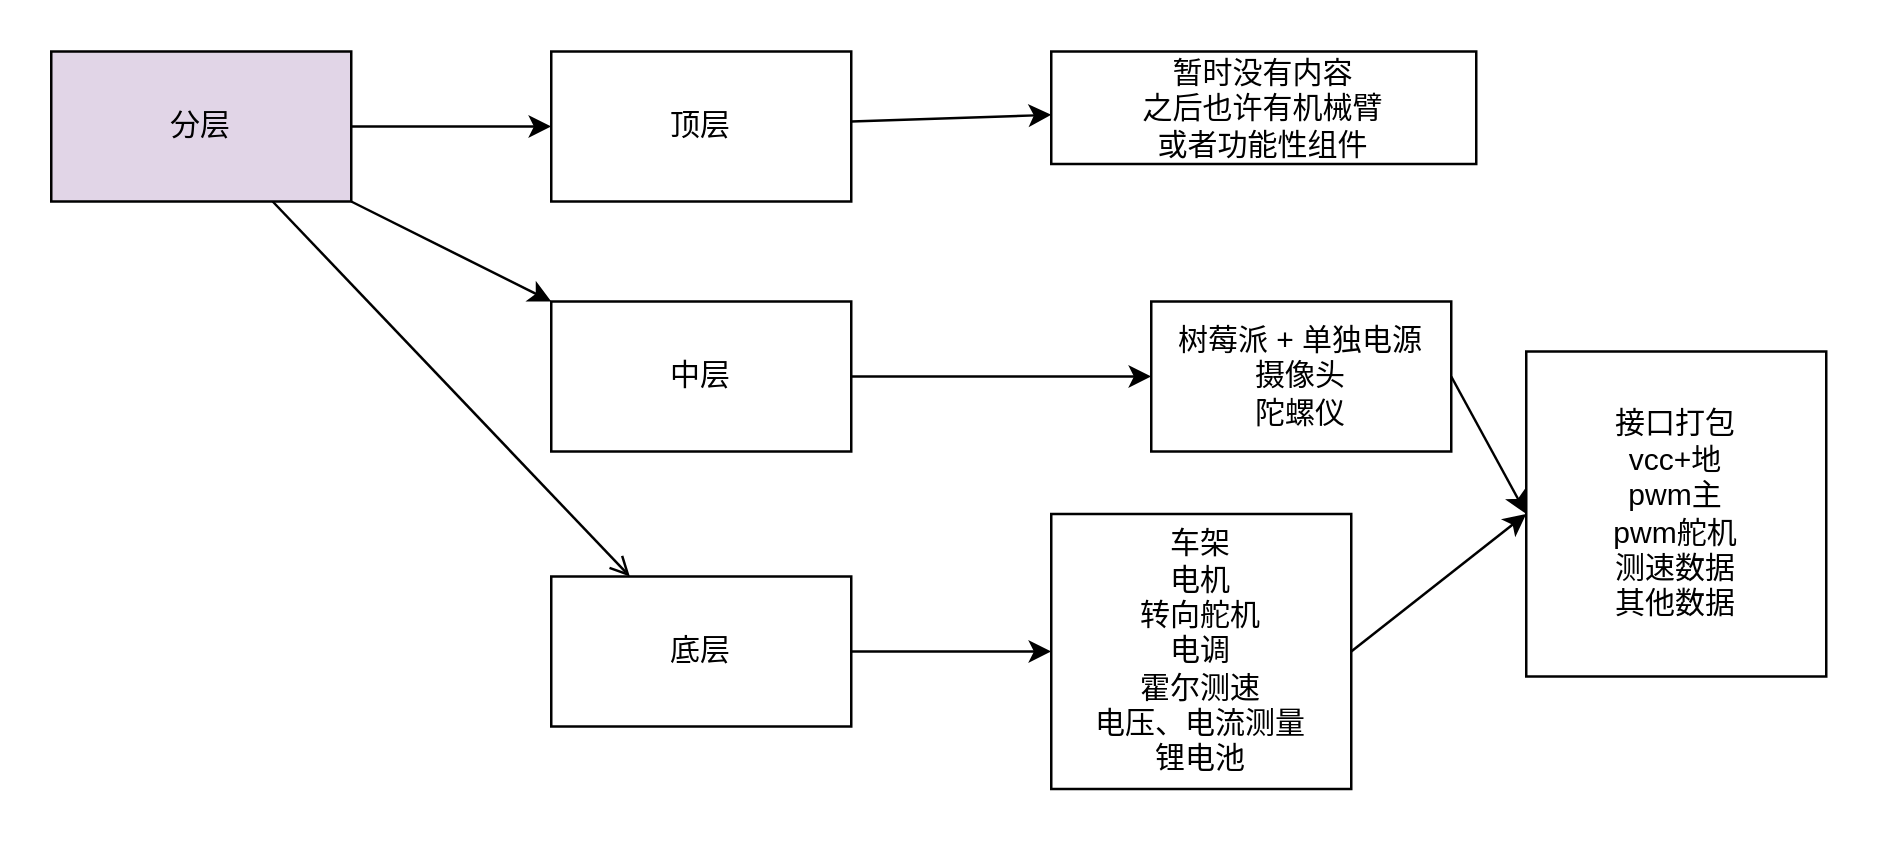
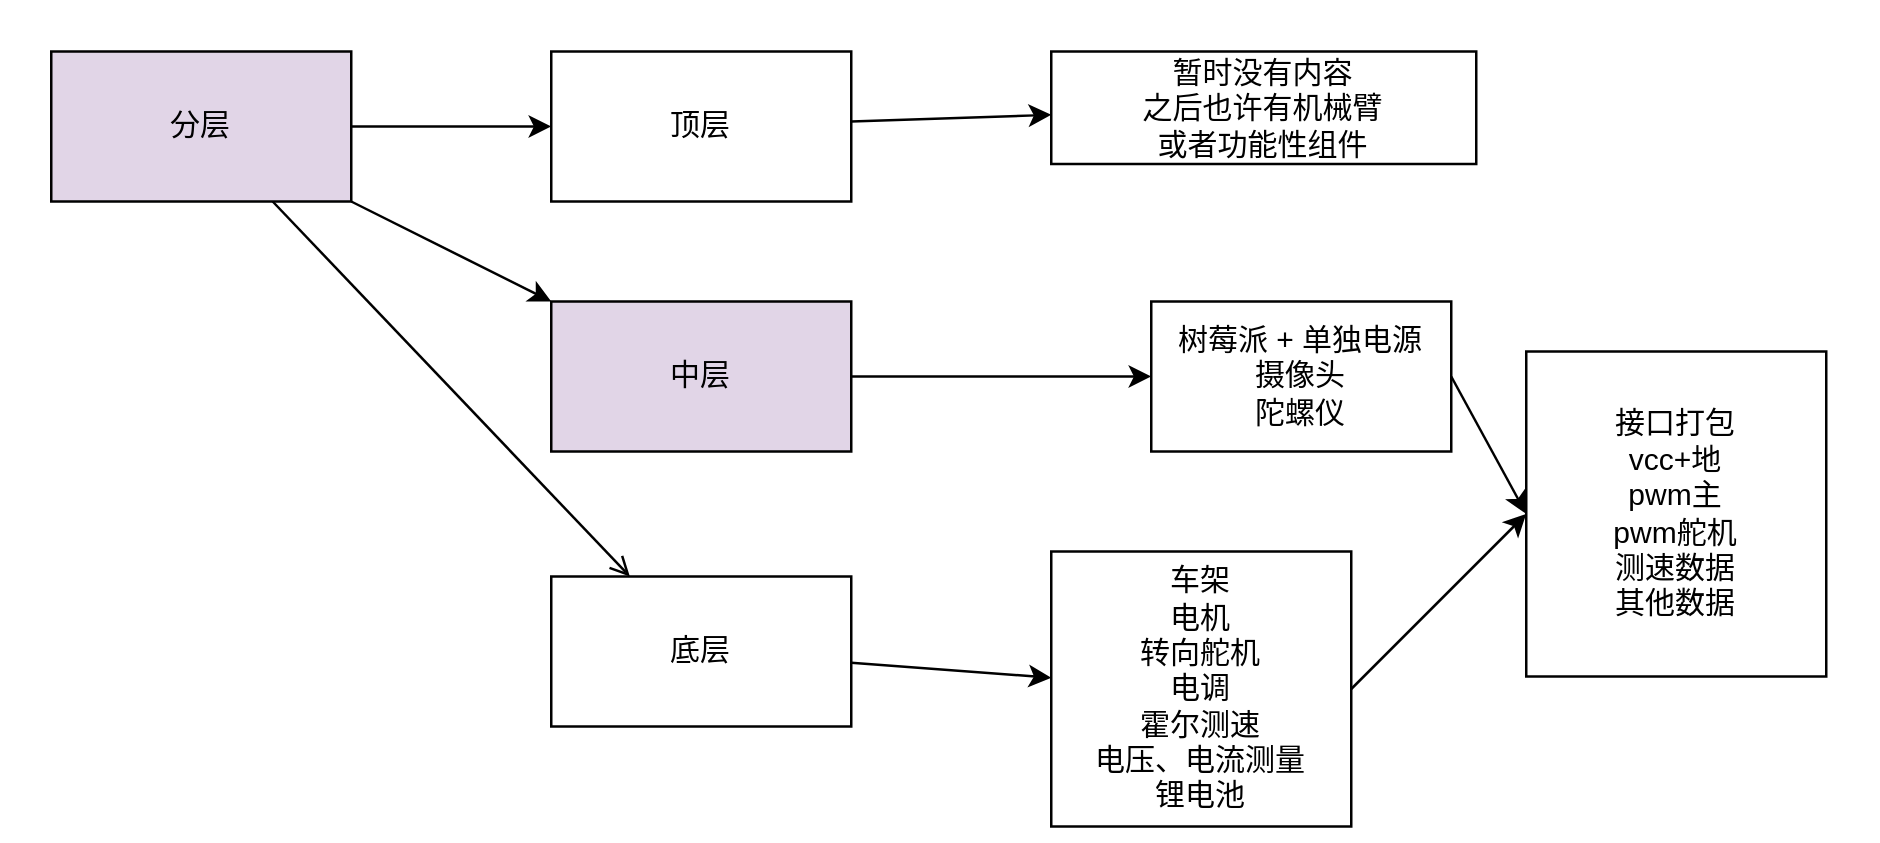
(701, 376) -> (701, 376)
(1201, 651) -> (1201, 689)
